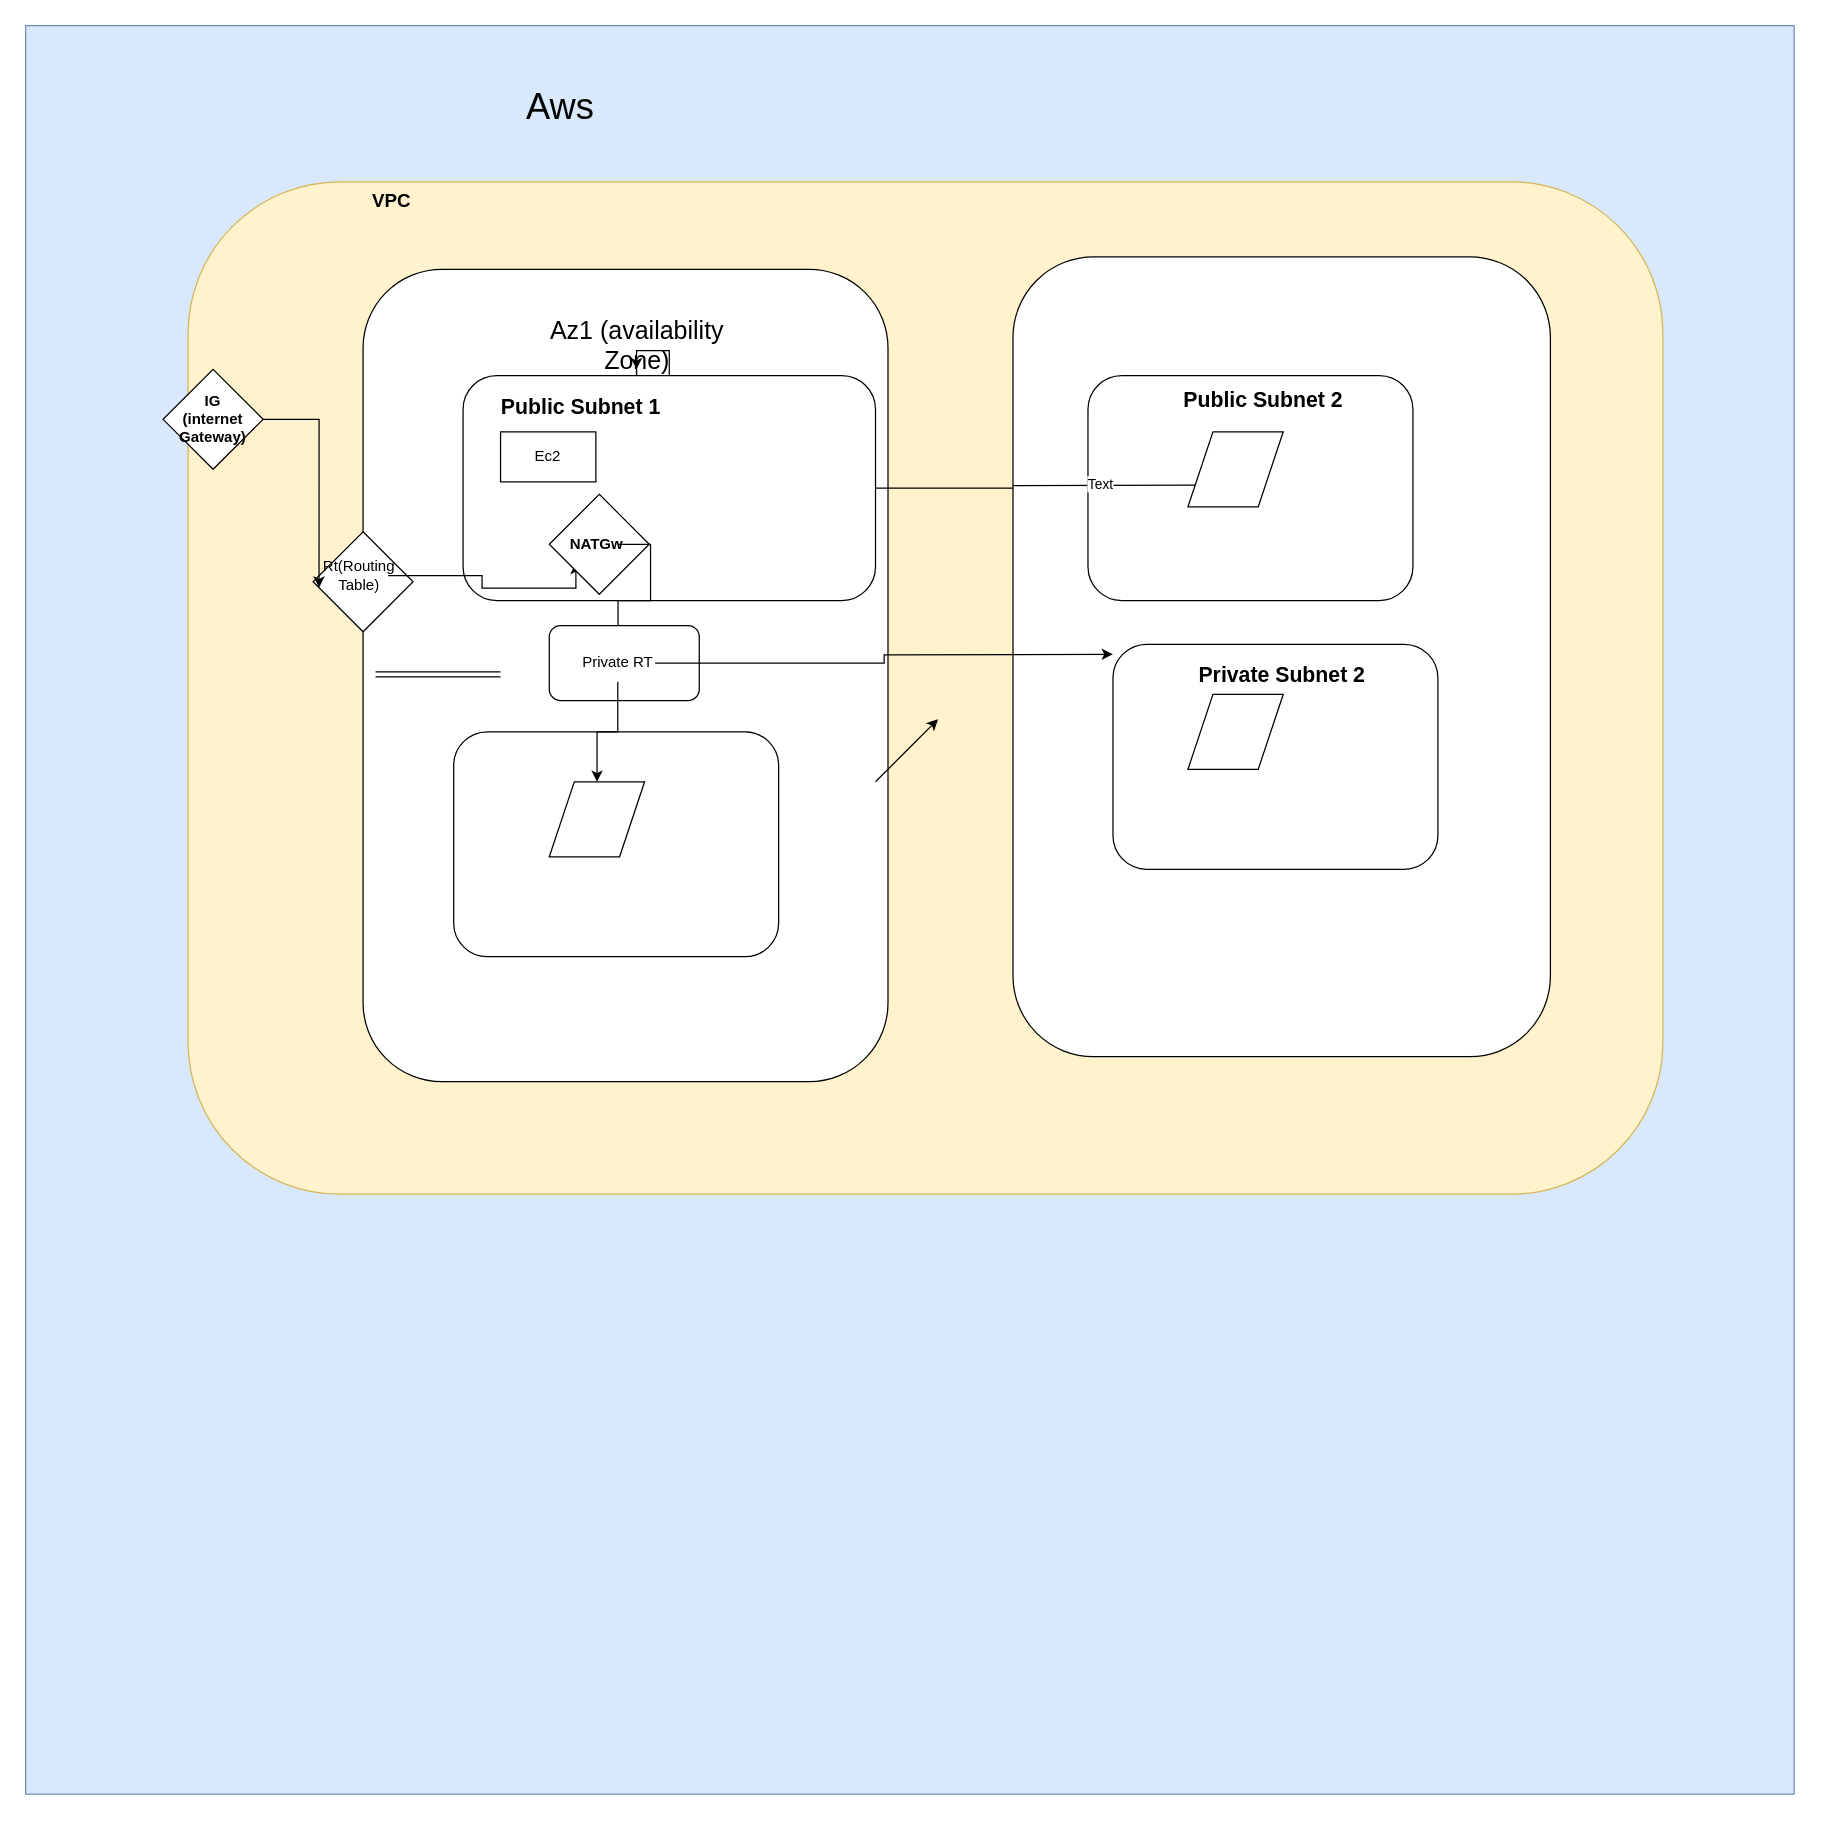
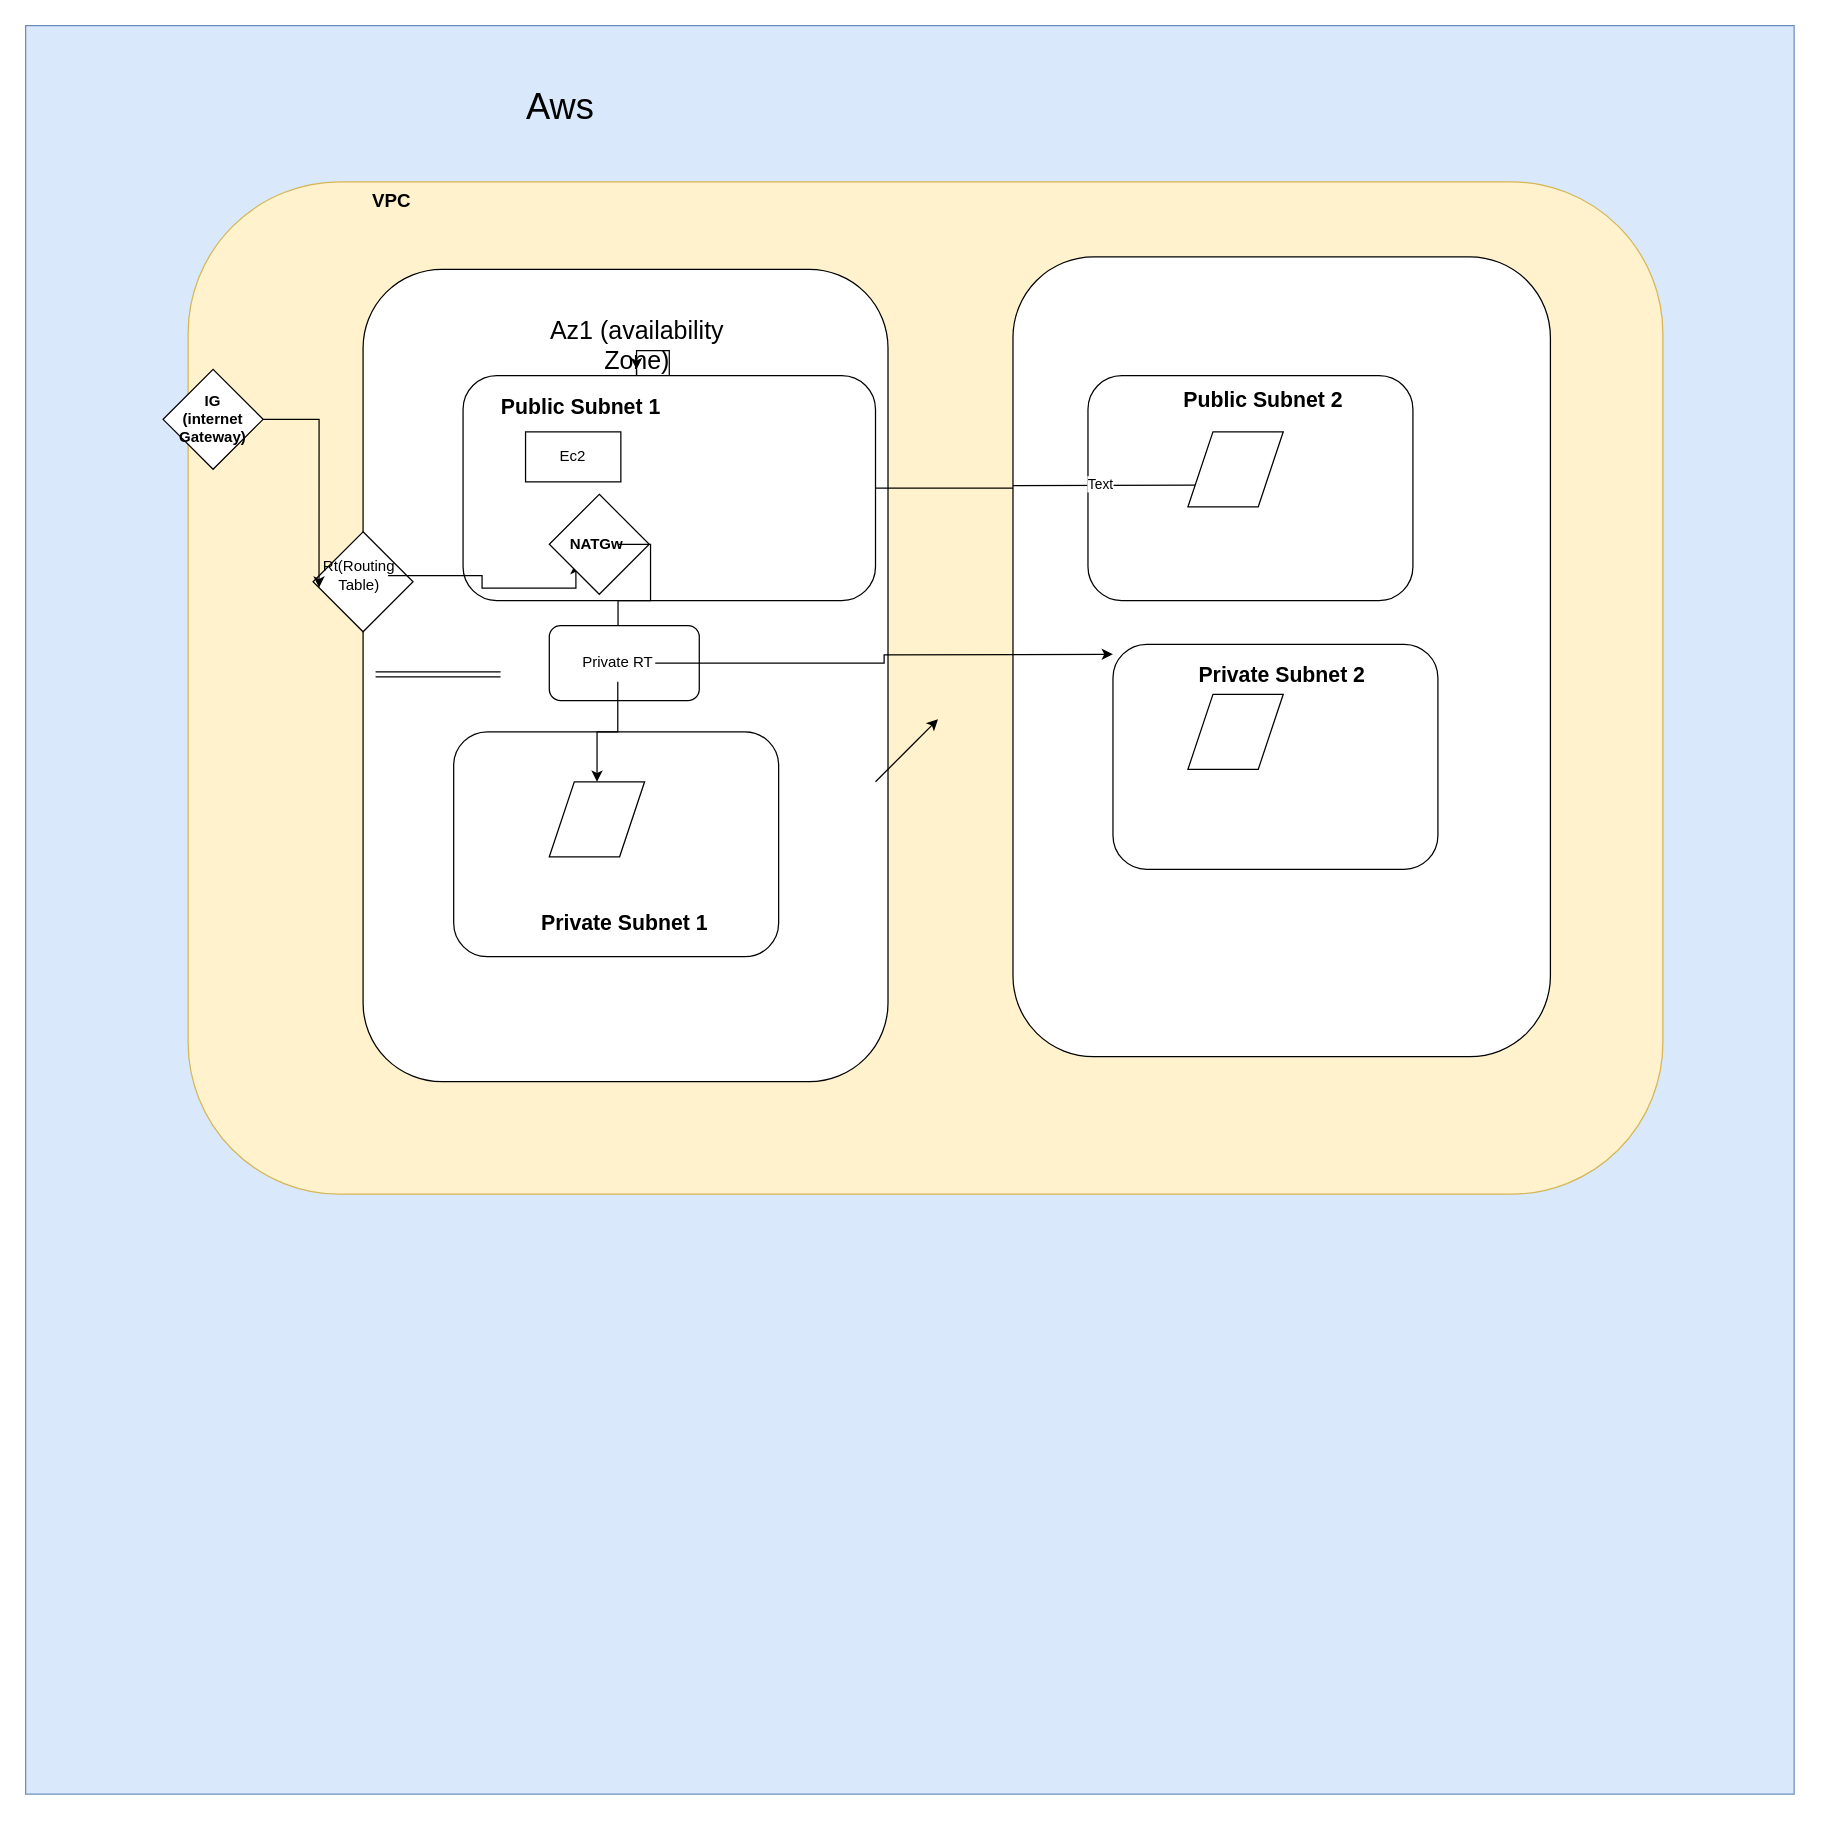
(548, 457) -> (573, 457)
none -> (624, 910)
